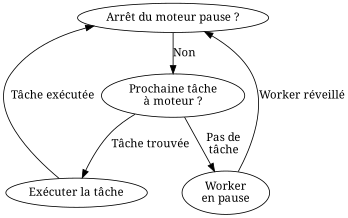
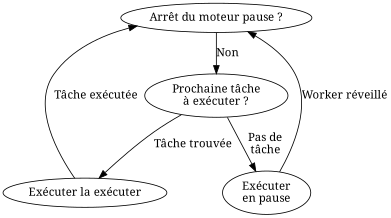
(173, 96) -> (216, 96)
(77, 193) -> (85, 193)
(226, 193) -> (267, 193)
